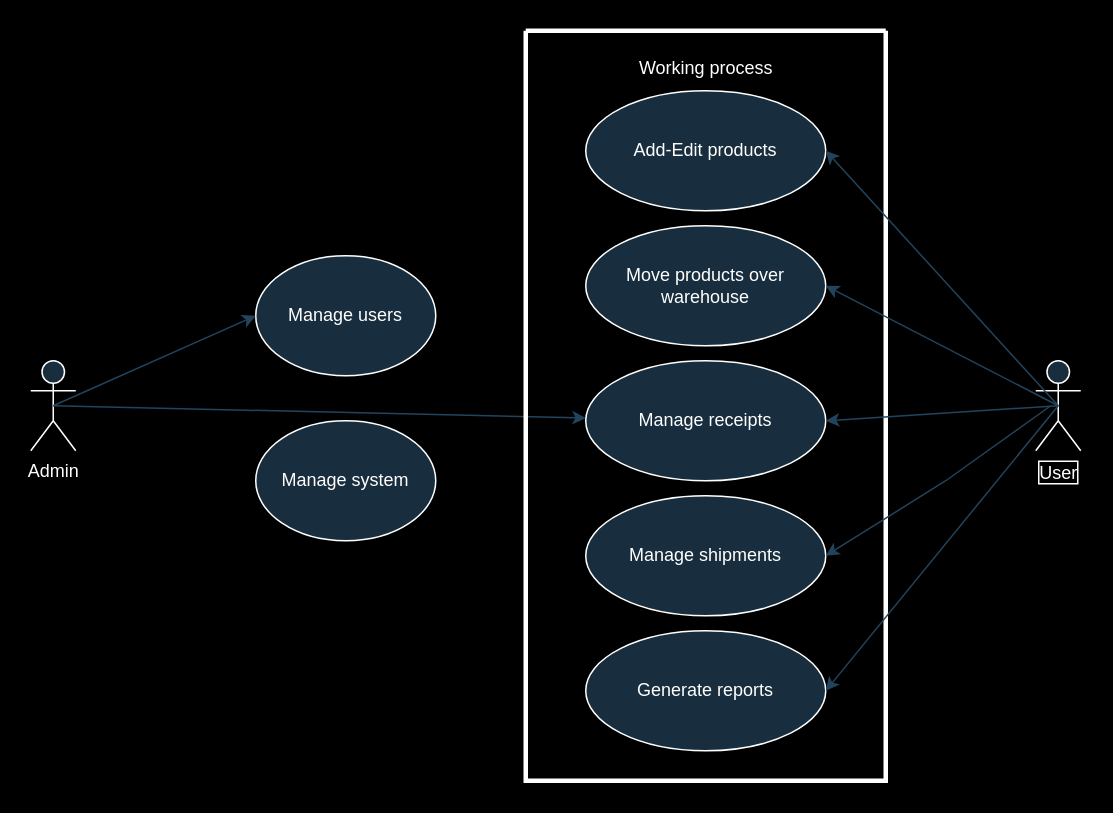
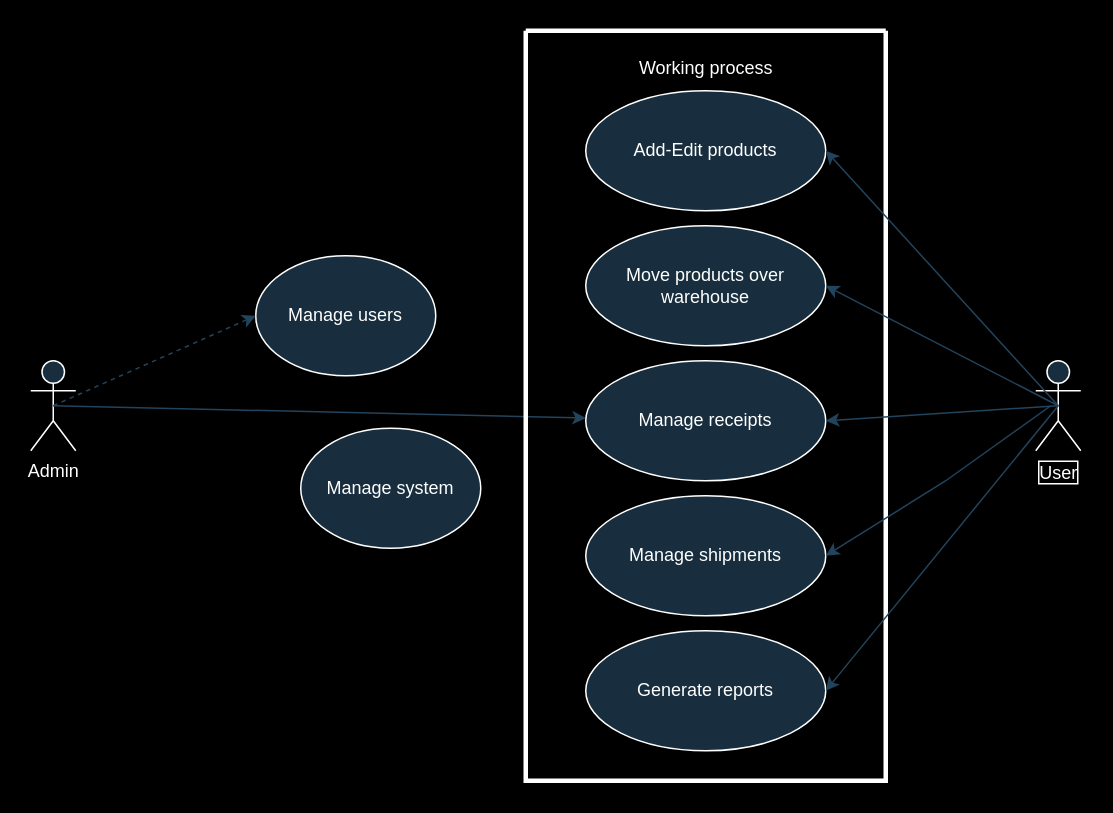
(158, 359) -> (158, 359)
(346, 481) -> (391, 488)
